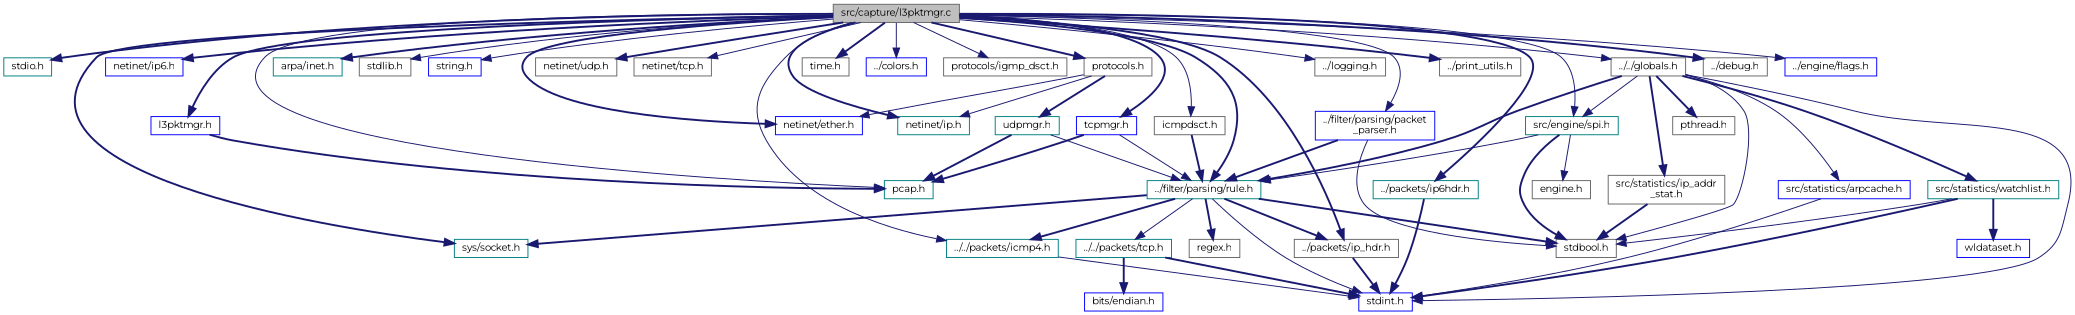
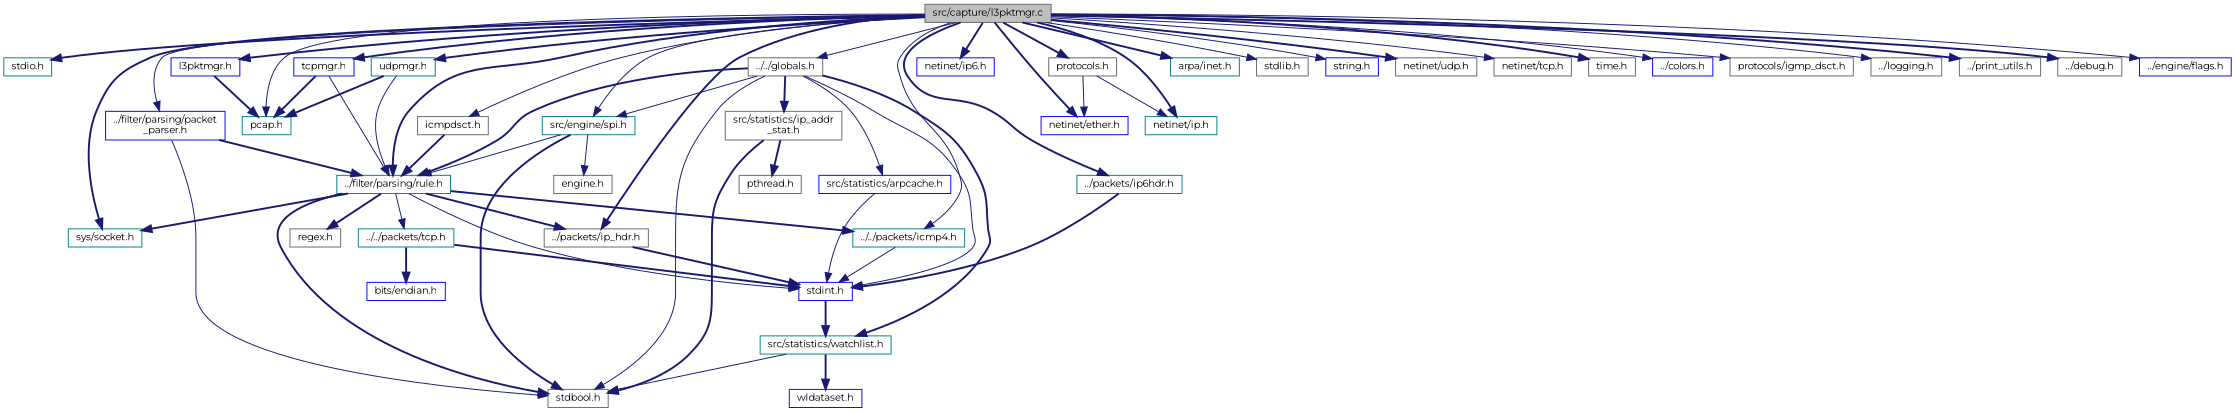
(1673, 93) -> (777, 153)
(1077, 94) -> (637, 37)
(1691, 254) -> (826, 313)
